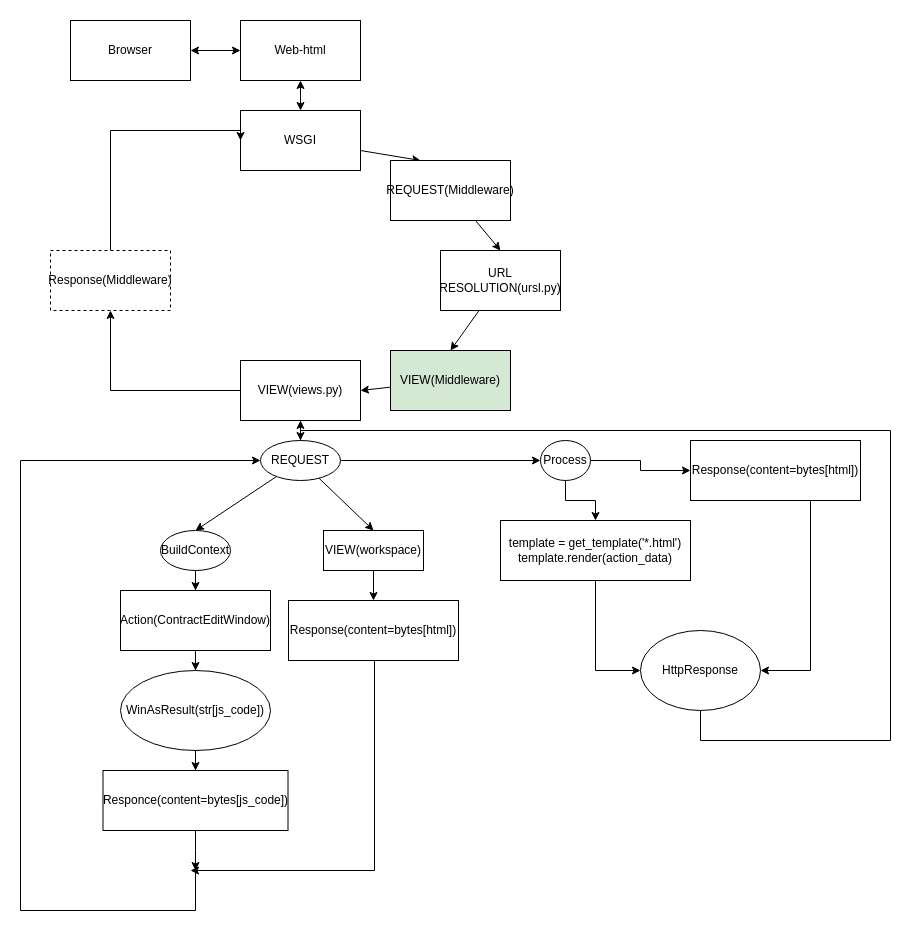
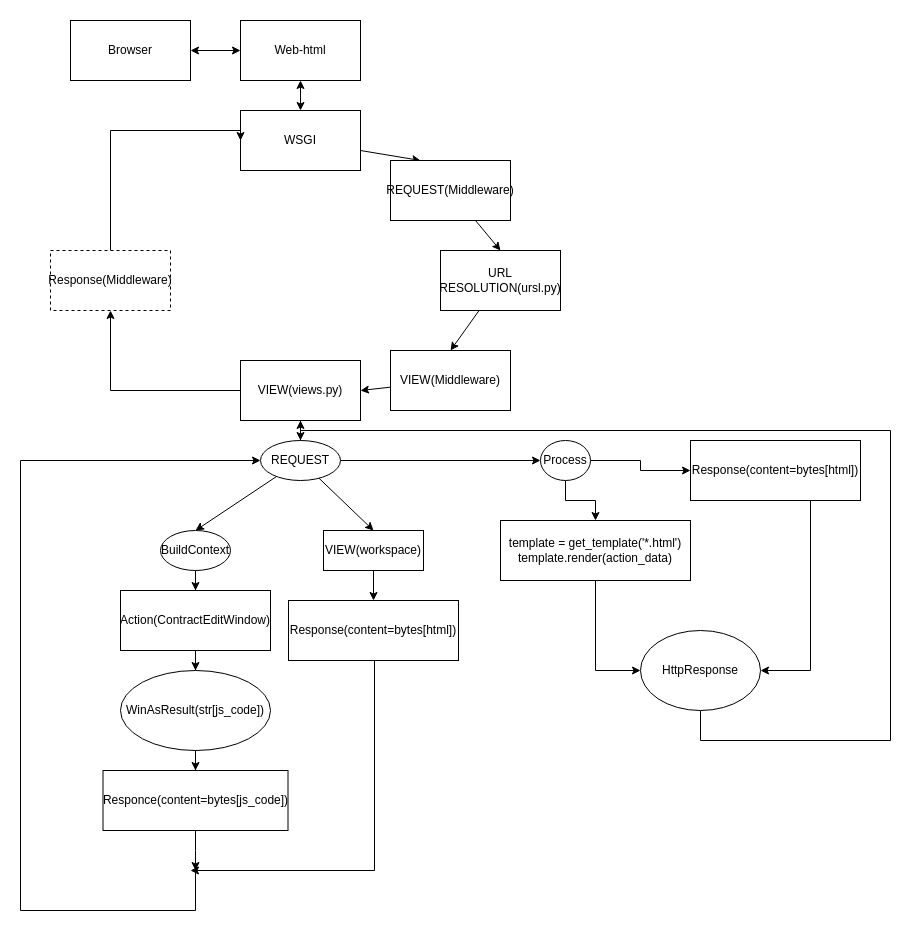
(451, 381) -> (451, 381)
